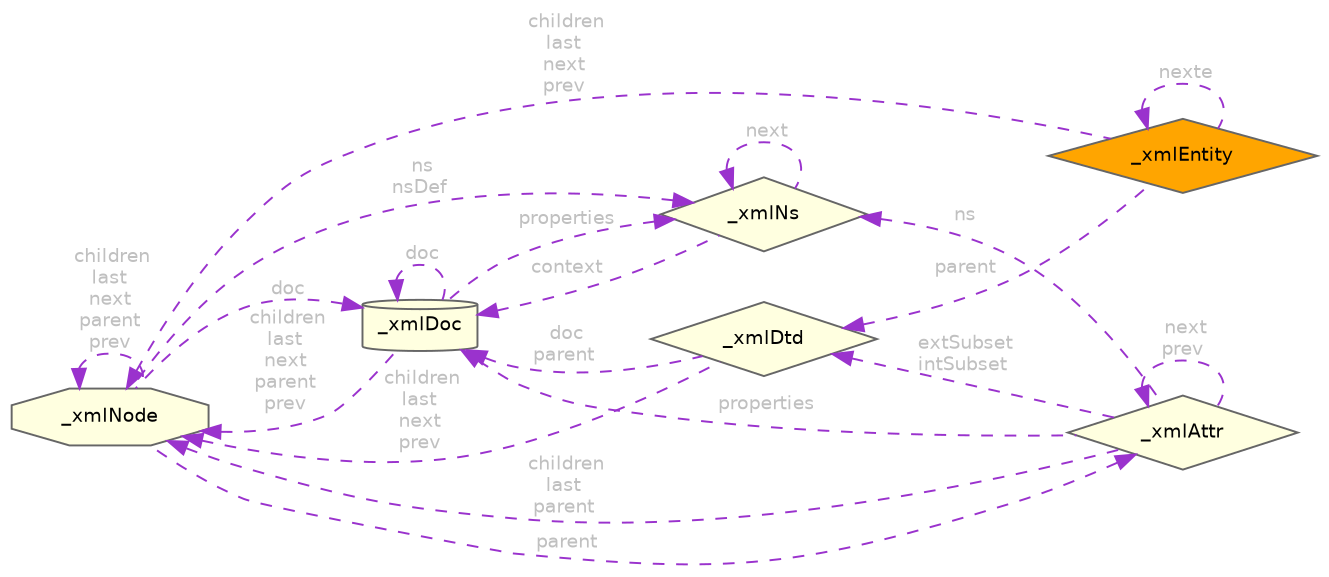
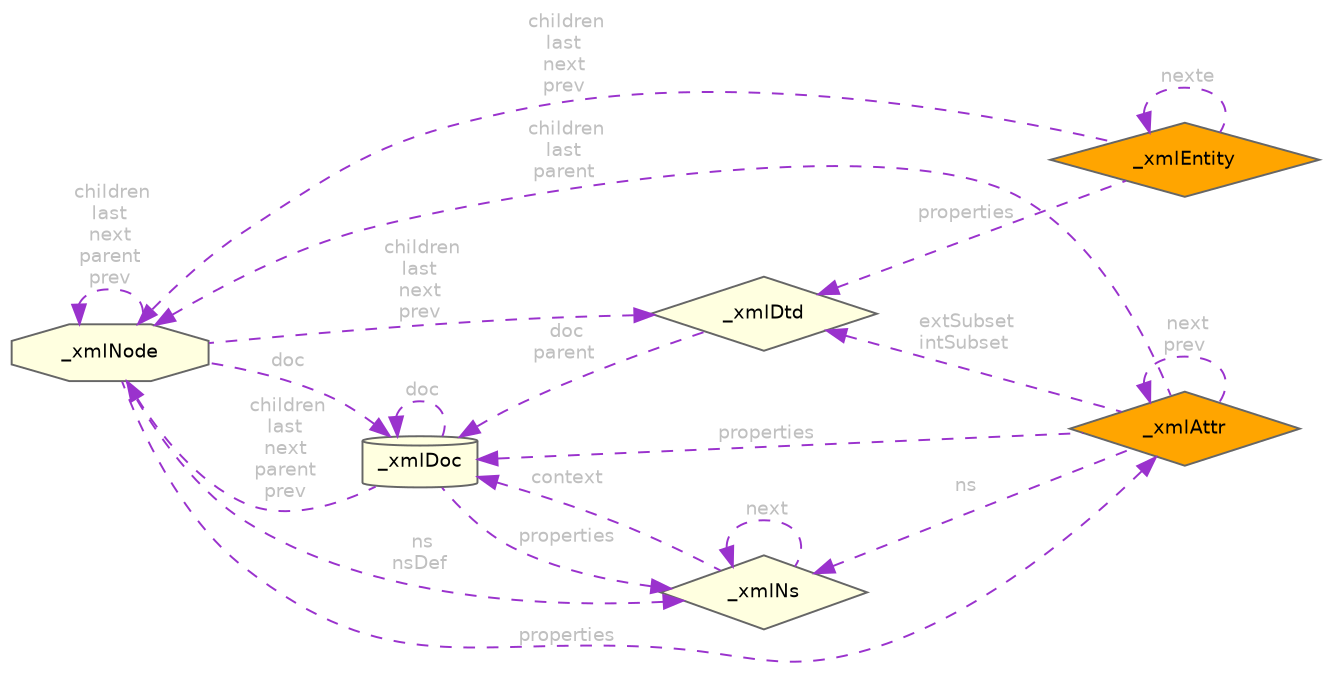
(963, 268) -> (964, 213)
(1183, 433) -> (1185, 429)
(469, 455) -> (421, 325)
(564, 543) -> (564, 636)
